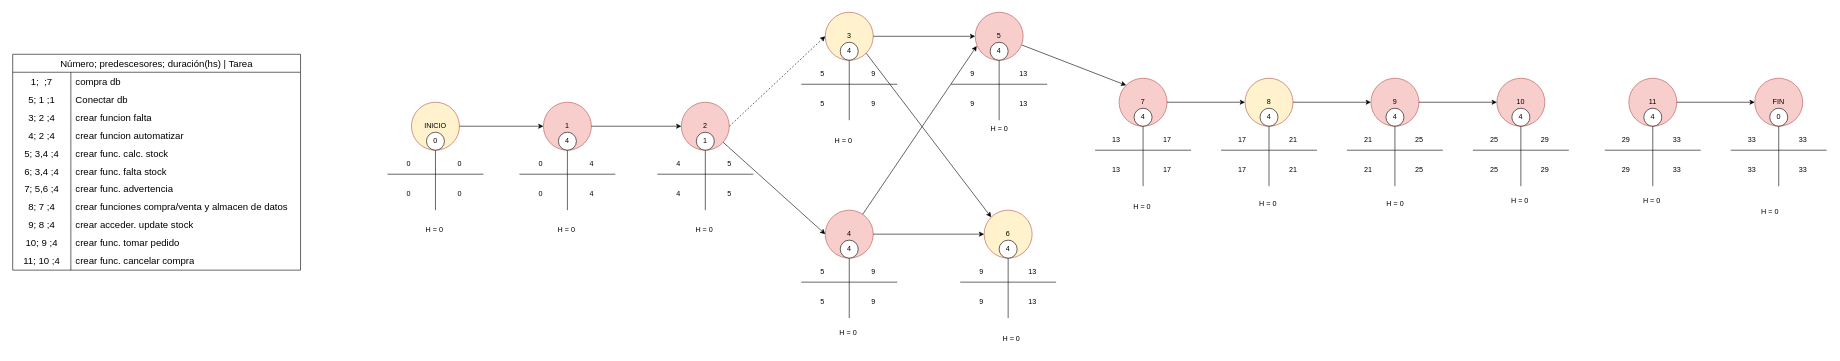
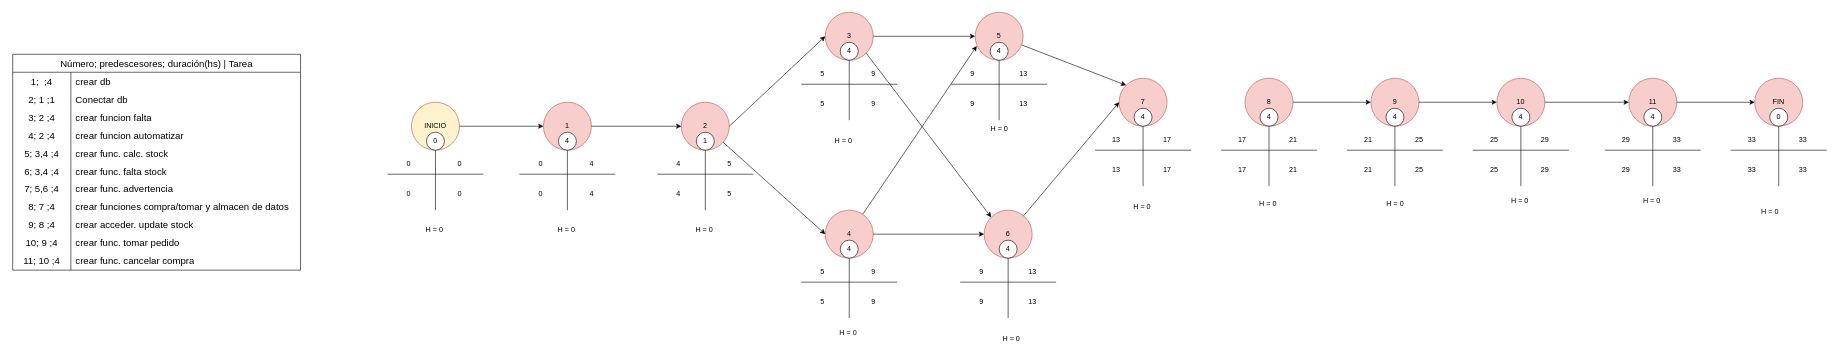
(849, 36) -> (849, 36)
(41, 81) -> (41, 81)
(98, 81) -> (96, 81)
(775, 84) -> (775, 84)
(41, 99) -> (41, 99)
(1239, 102) -> none
(1269, 102) -> (1269, 102)
none -> (1623, 102)
none -> (1070, 161)
(188, 207) -> (188, 207)
(1008, 234) -> (1008, 234)
